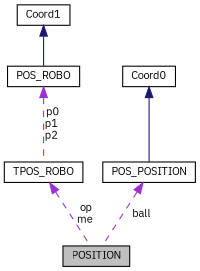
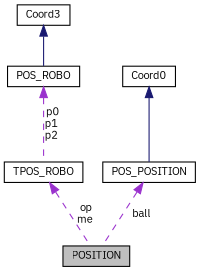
(44, 15) -> (44, 15)
